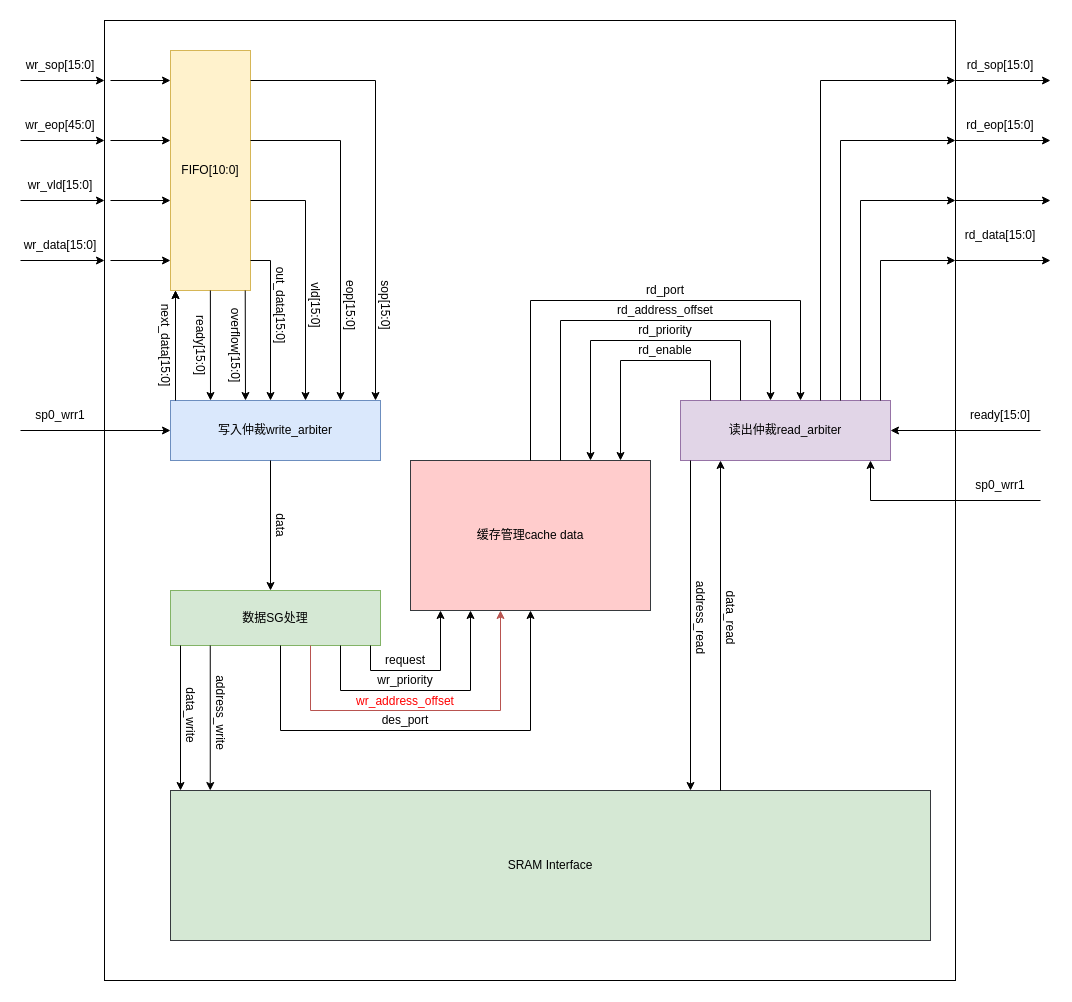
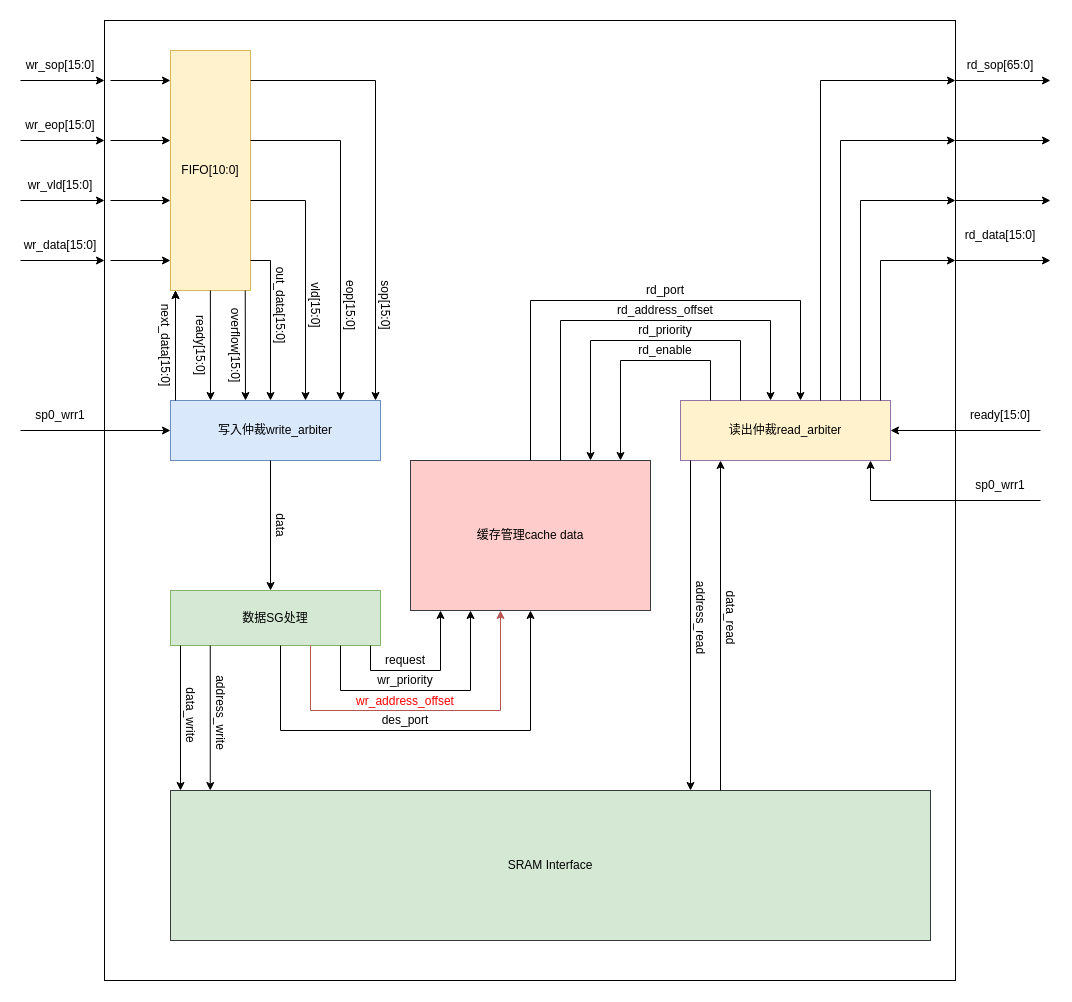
(1001, 66) -> (1001, 66)
(61, 126) -> (61, 126)
(1001, 126) -> none
(786, 431) -> (786, 431)
